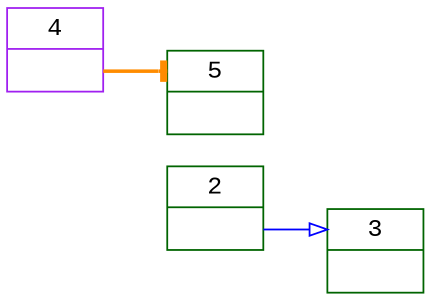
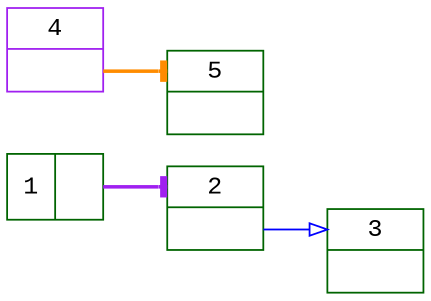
none -> (55, 187)
